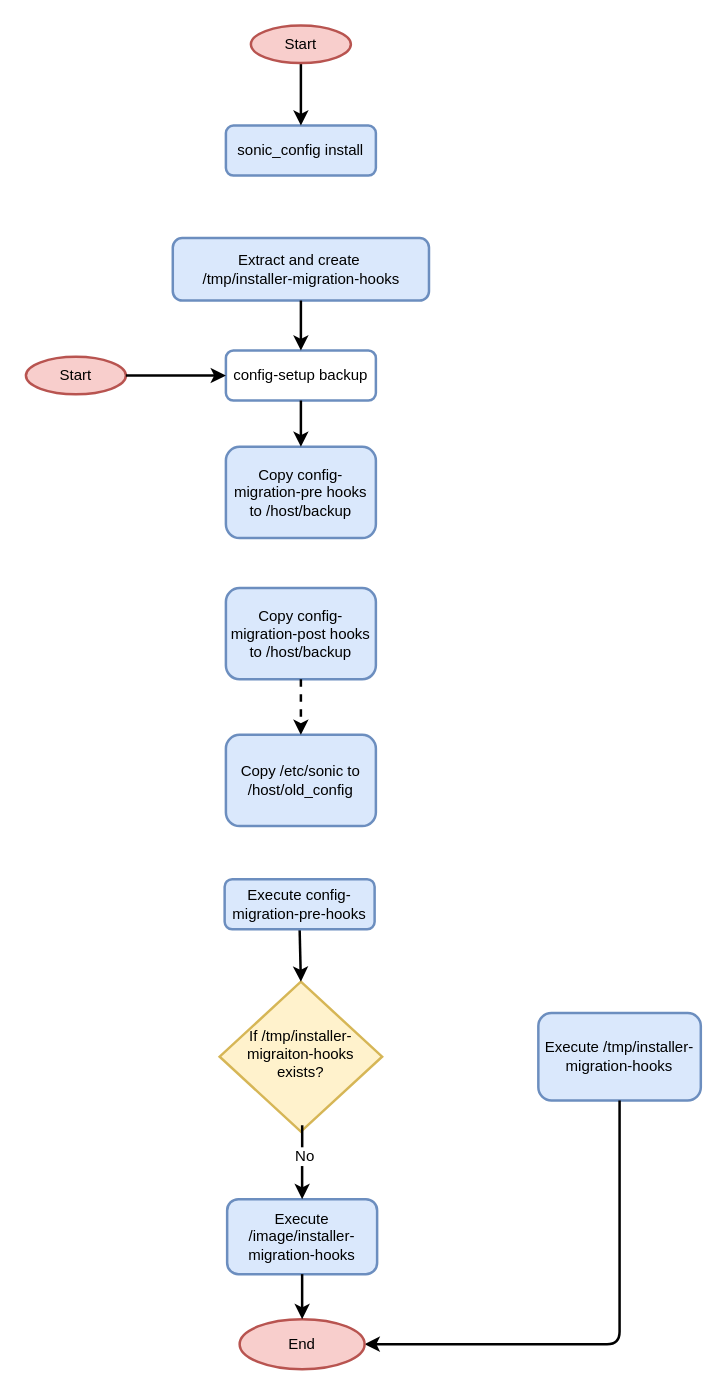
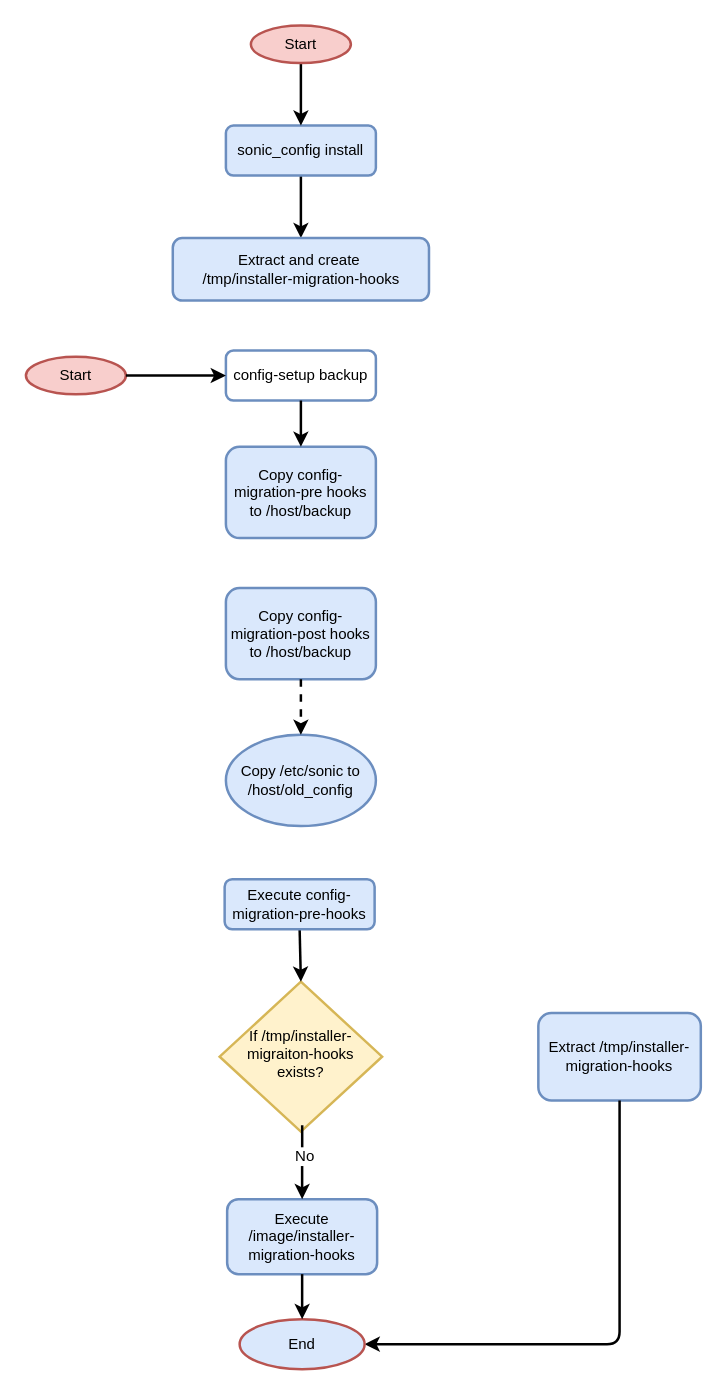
none -> (301, 202)
(301, 320) -> none
(301, 781) -> (301, 781)
(619, 1057) -> (619, 1057)
(302, 1344) -> (302, 1344)
